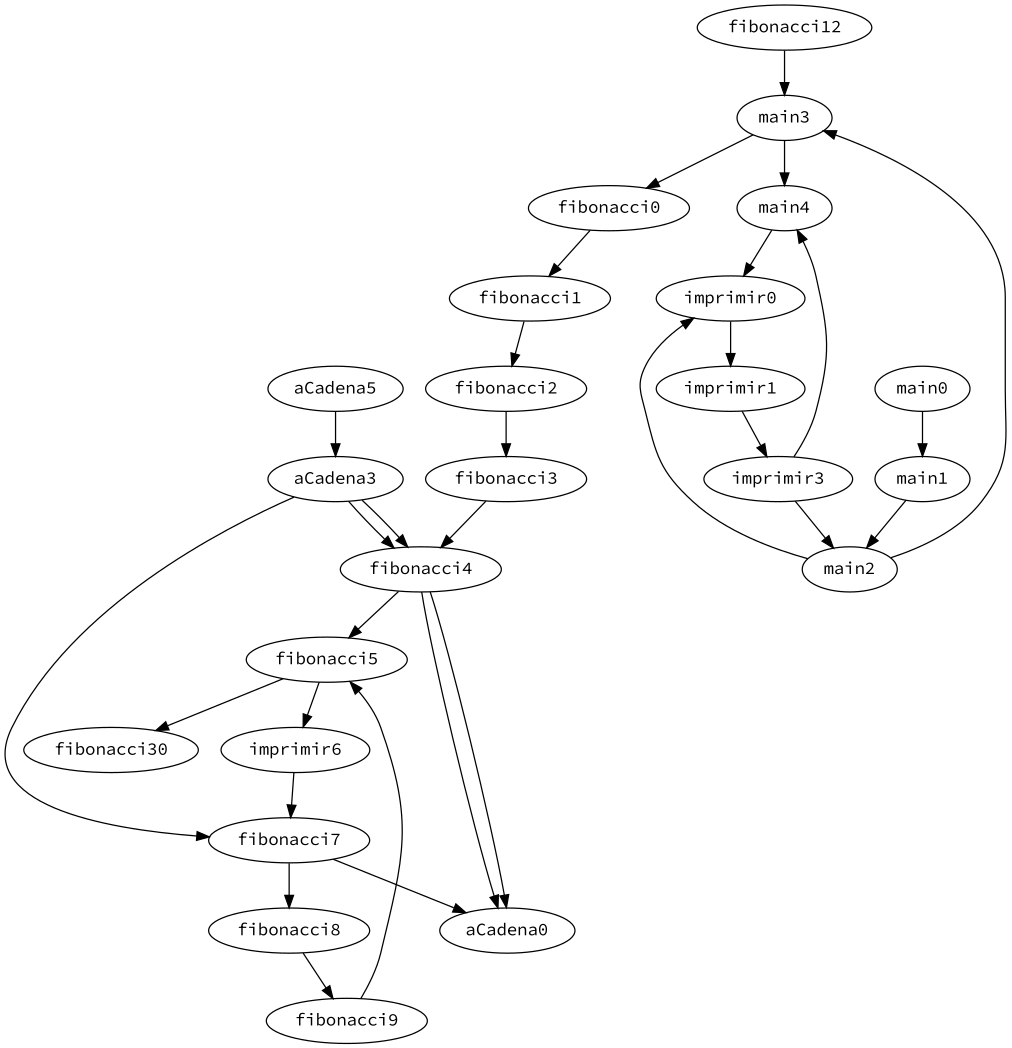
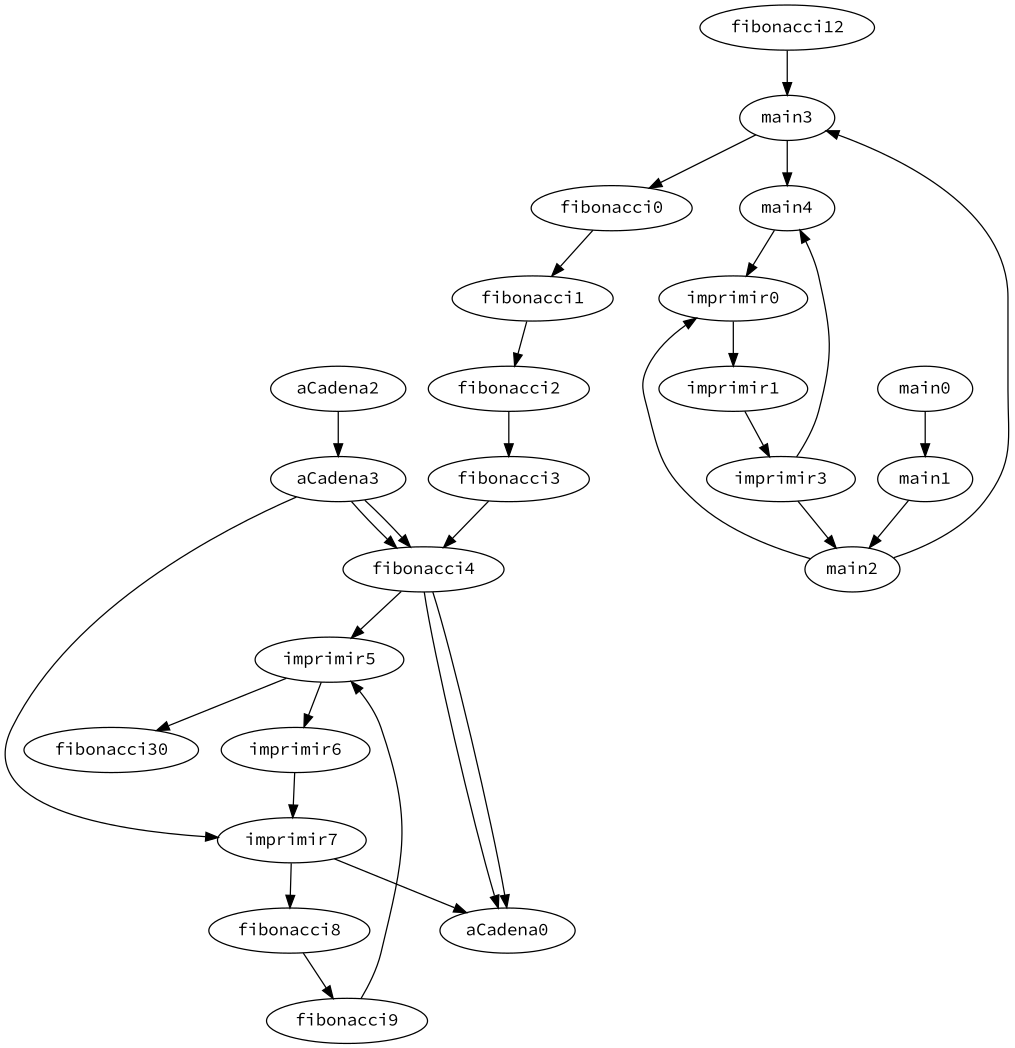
(336, 389) -> (338, 389)
(327, 660) -> (329, 660)
(289, 840) -> (292, 840)
